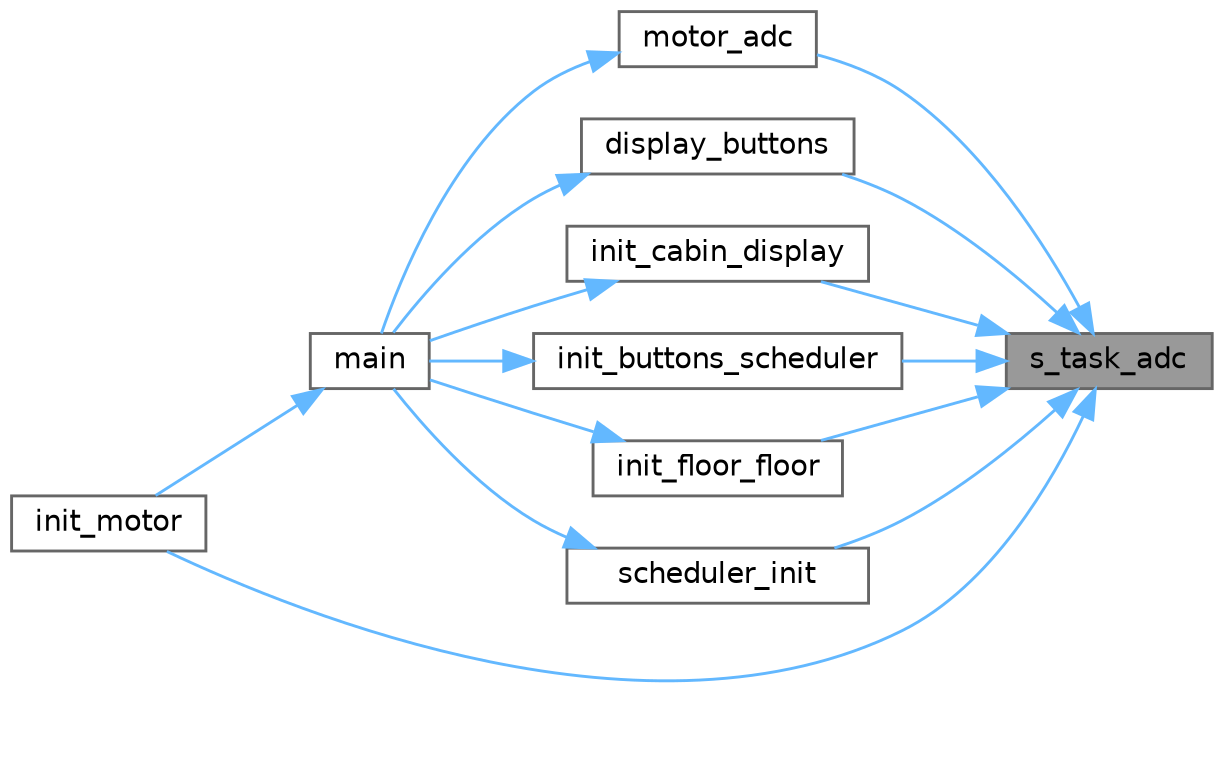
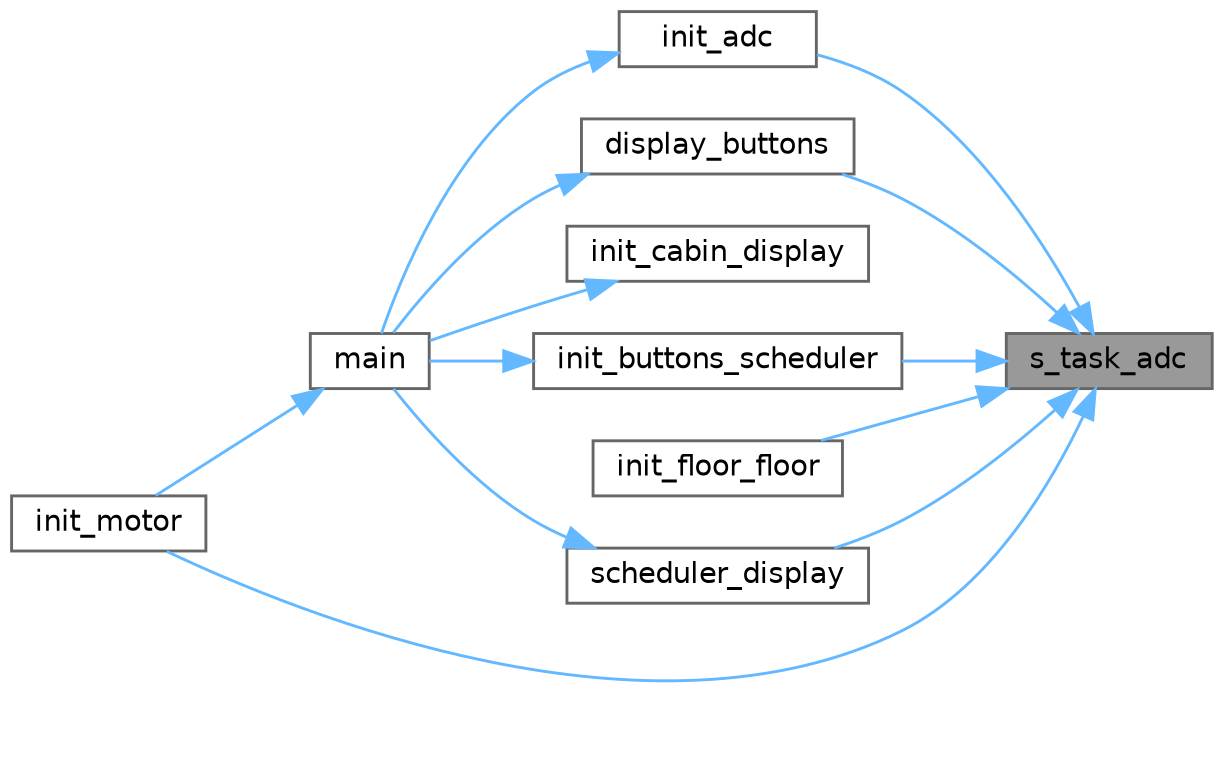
(718, 39) -> (718, 39)
(899, 303) -> none
(512, 406) -> none
(718, 576) -> (718, 576)
